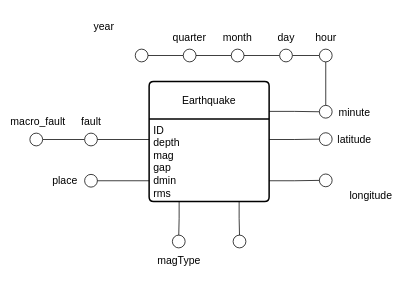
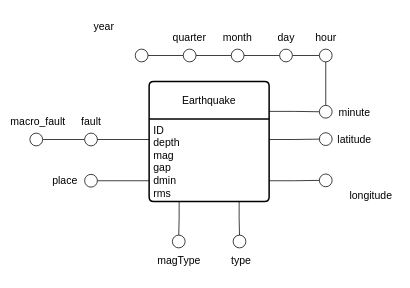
none -> (241, 261)
